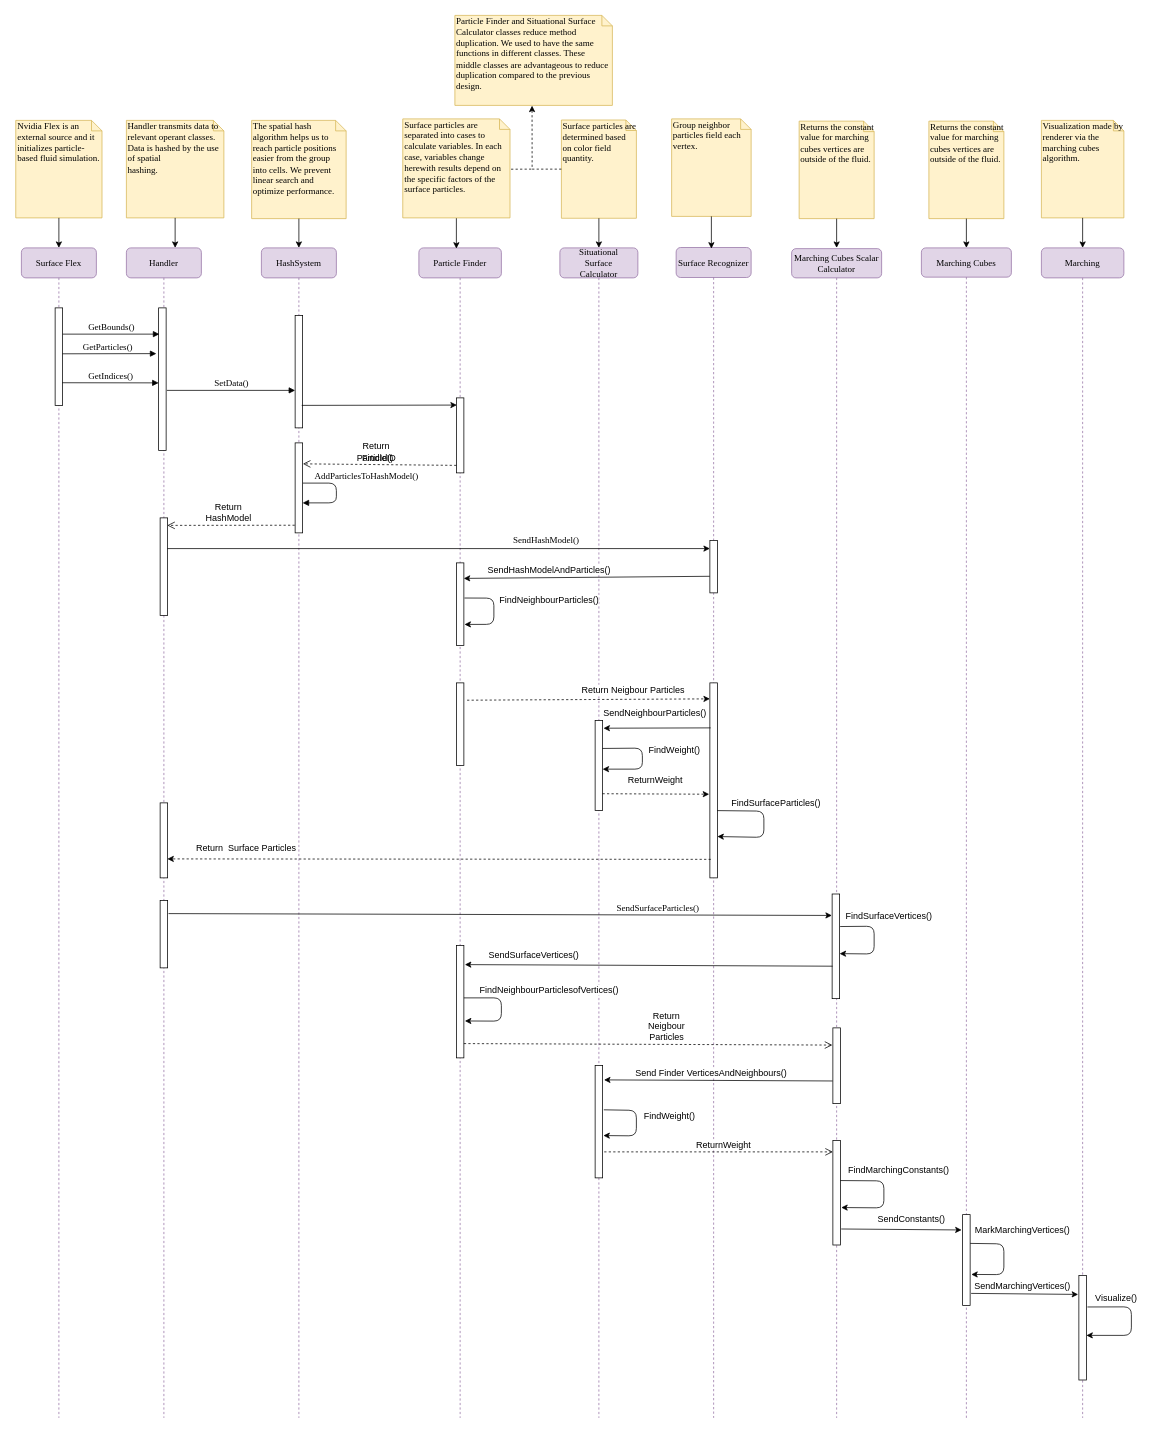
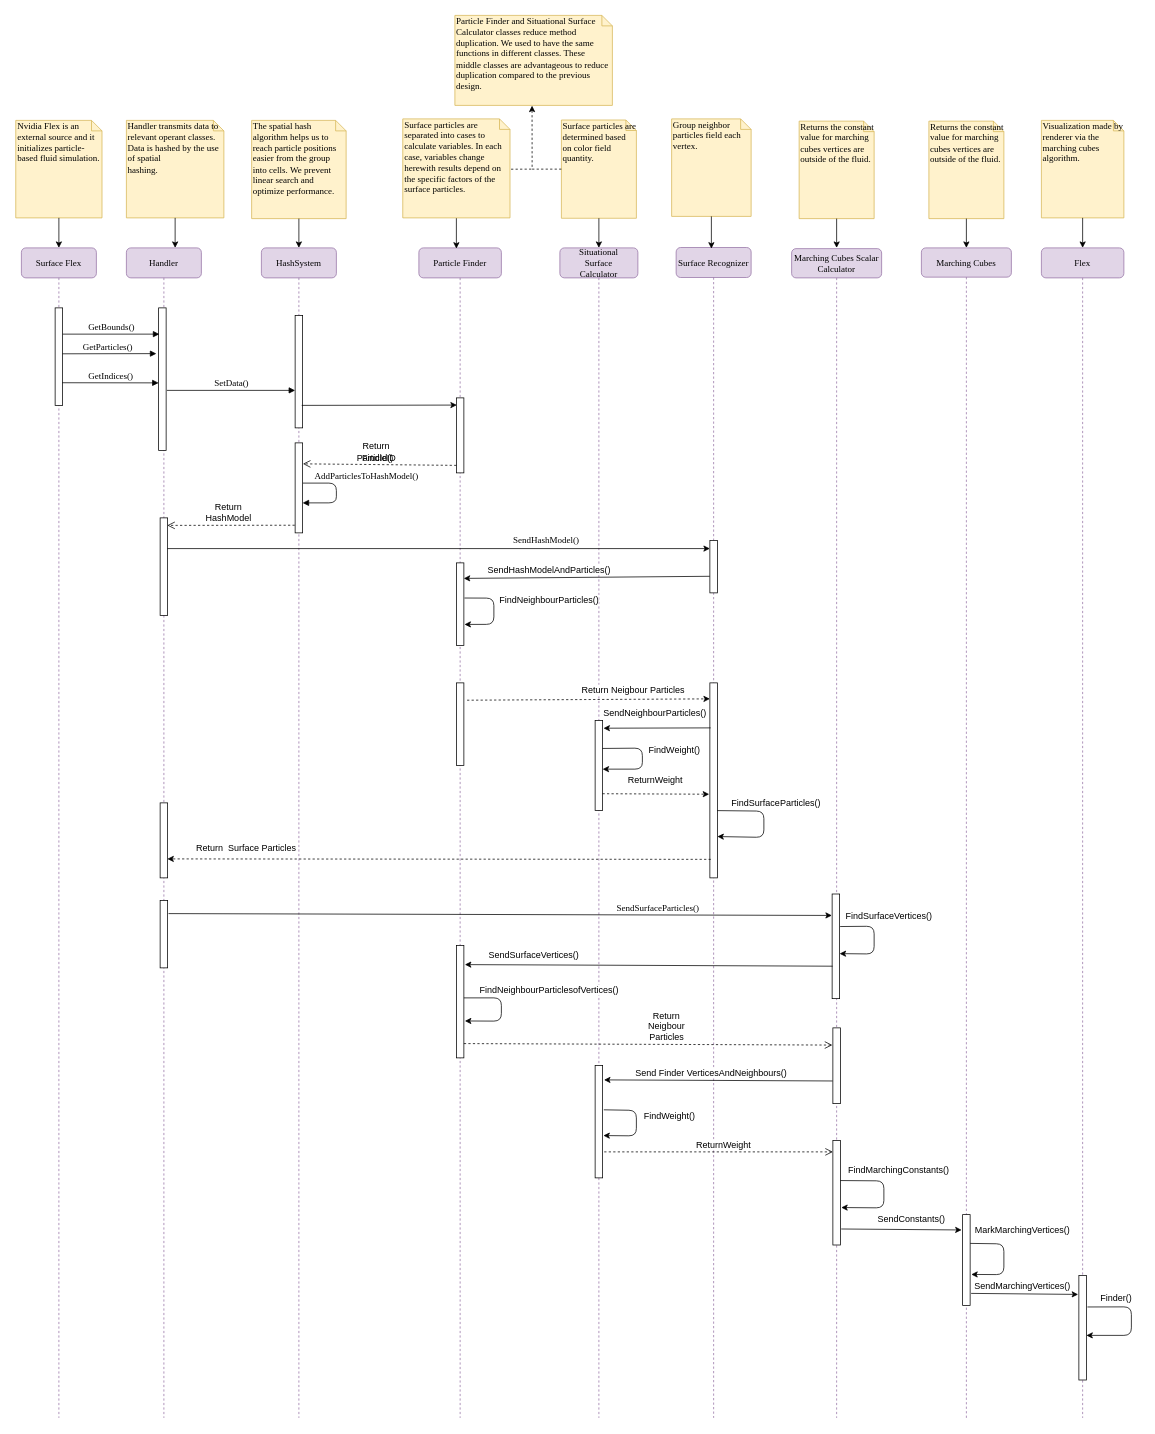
(1083, 263) -> (1083, 263)
(1116, 1298) -> (1116, 1298)
